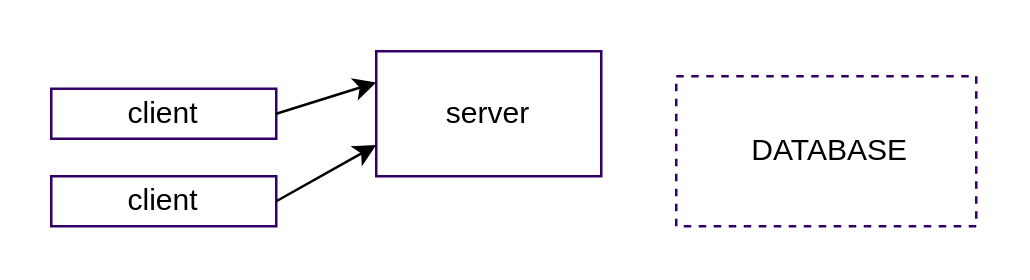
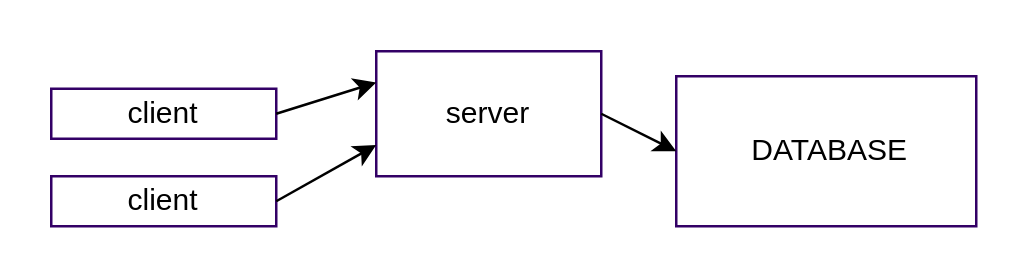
none -> (631, 129)
(826, 151) -> (826, 151)
